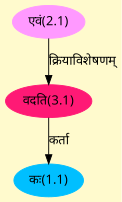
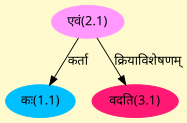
(49, 136) -> (66, 58)
